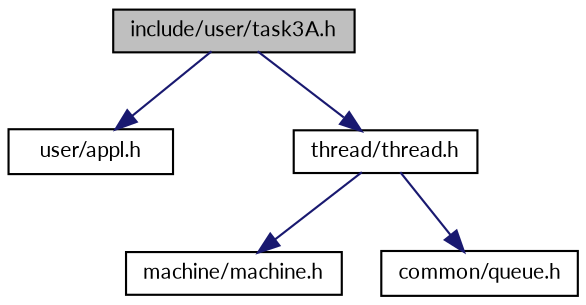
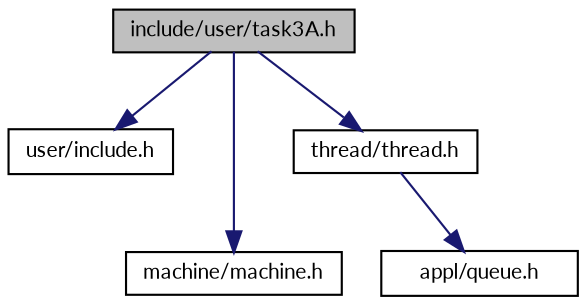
(91, 152) -> (91, 152)
(318, 206) -> (234, 141)
(480, 273) -> (480, 273)
